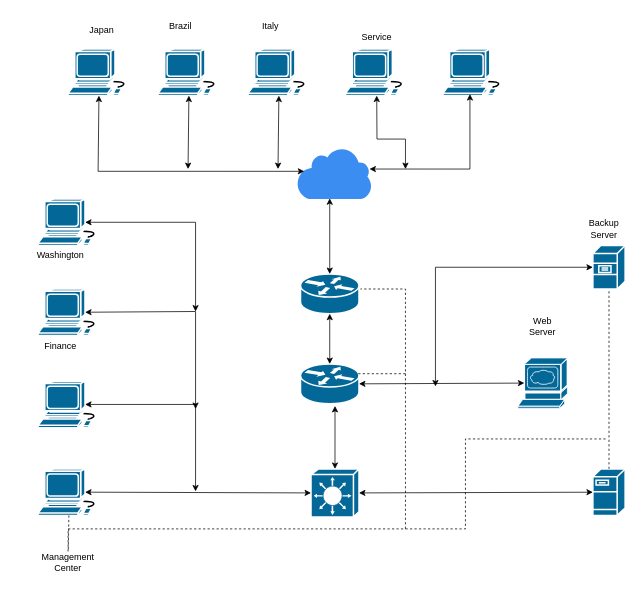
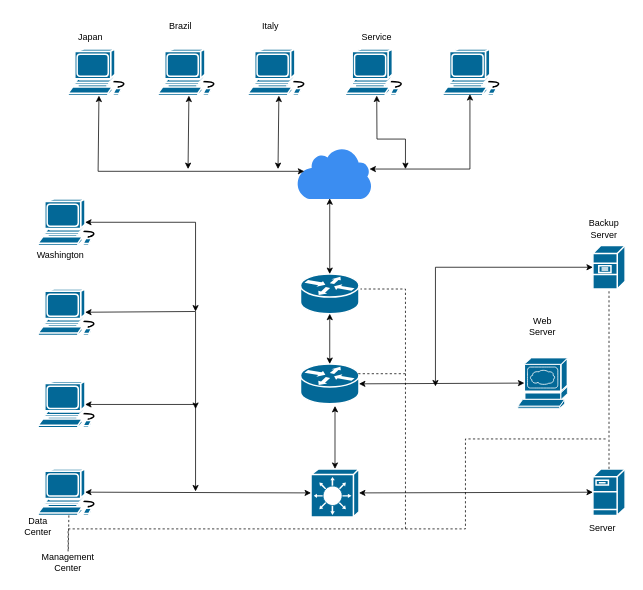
(102, 30) -> (90, 38)
(60, 347) -> none
none -> (38, 527)
none -> (603, 528)
